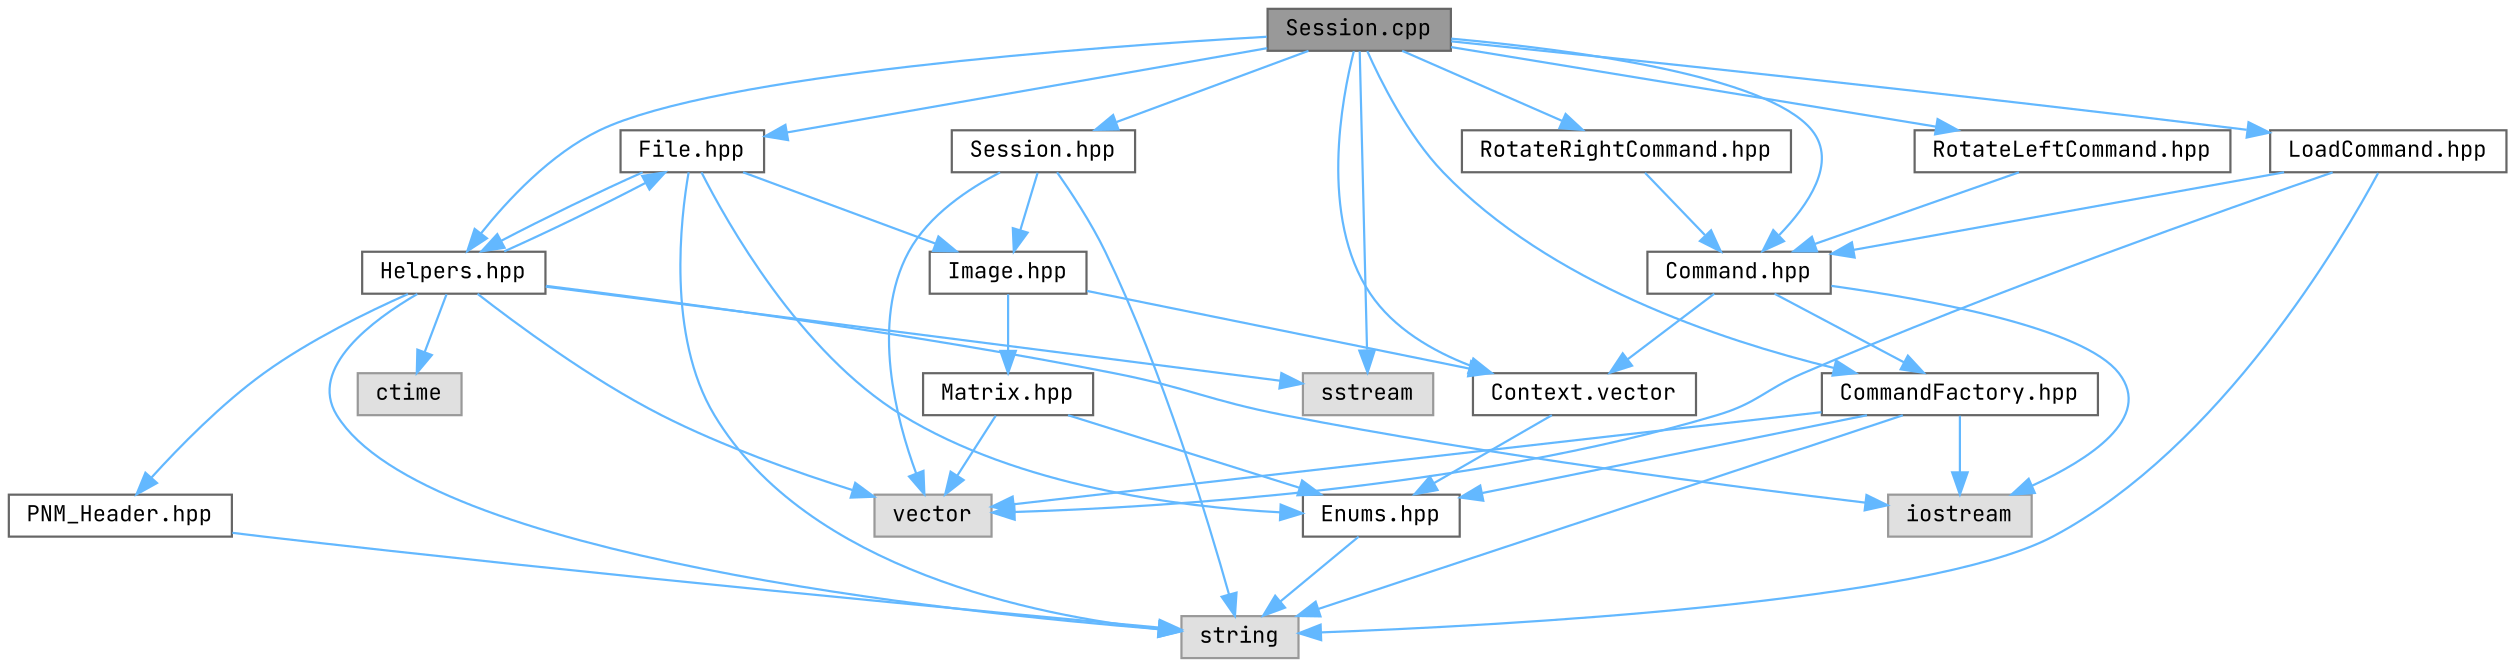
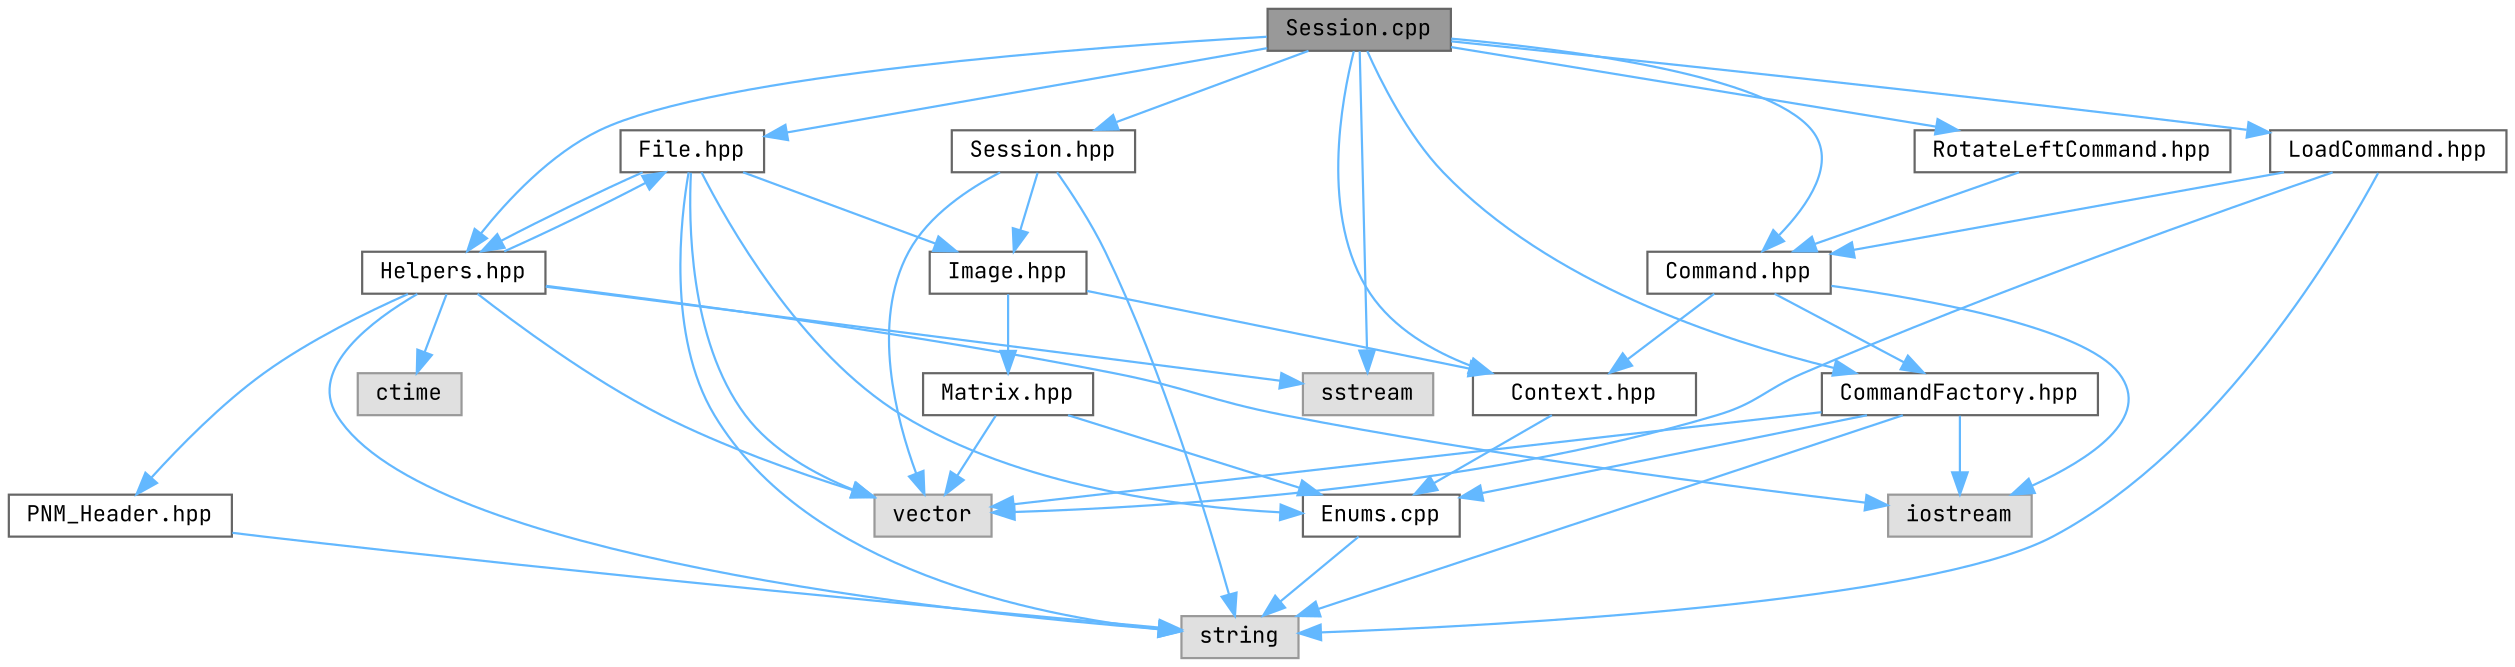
(1626, 151) -> none
none -> (717, 362)
(1584, 394) -> (1584, 394)
(1381, 516) -> (1381, 516)
